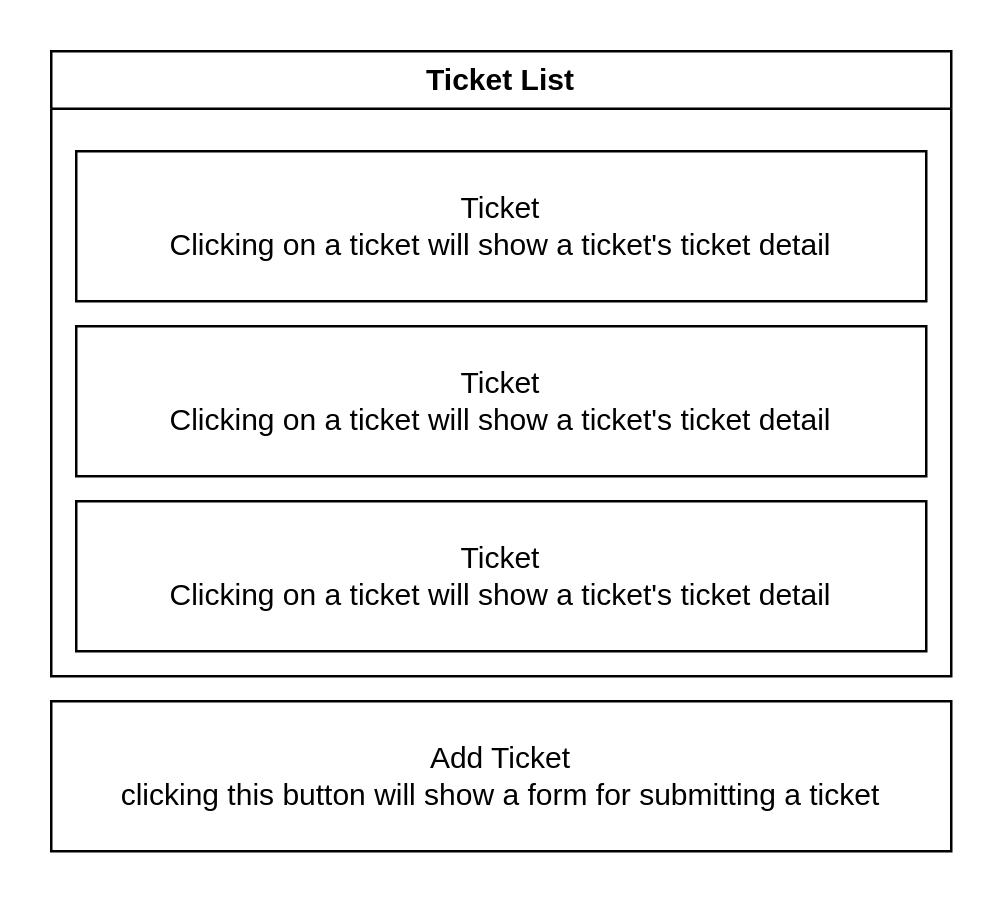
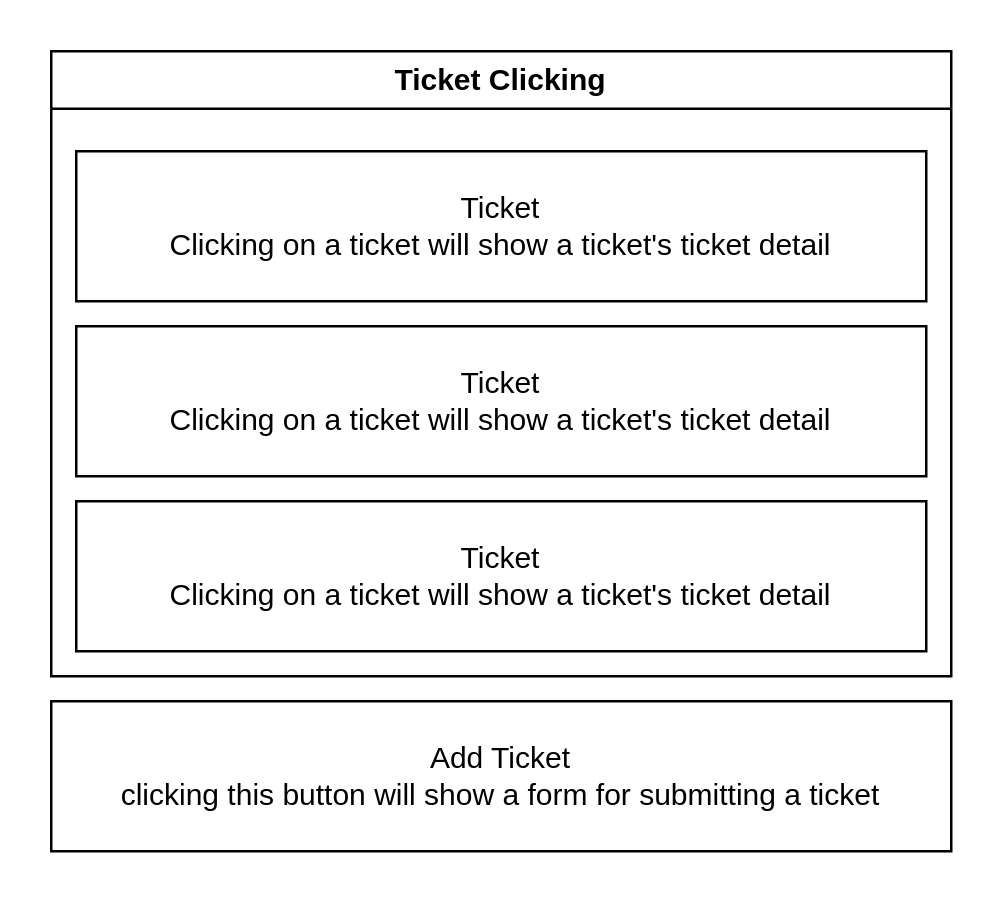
(501, 81) -> (501, 81)
